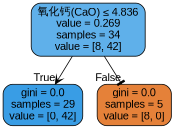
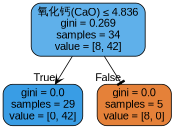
(88, 23) -> (88, 23)
